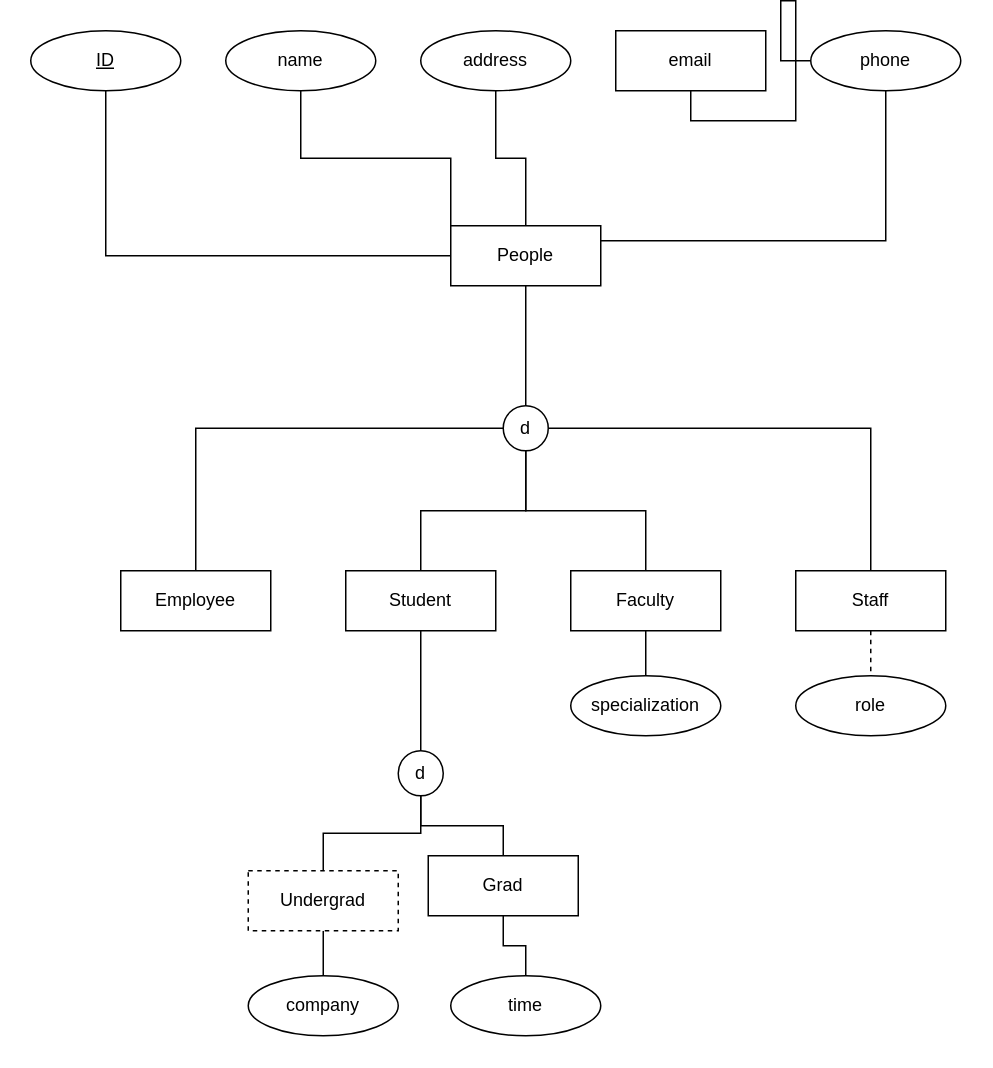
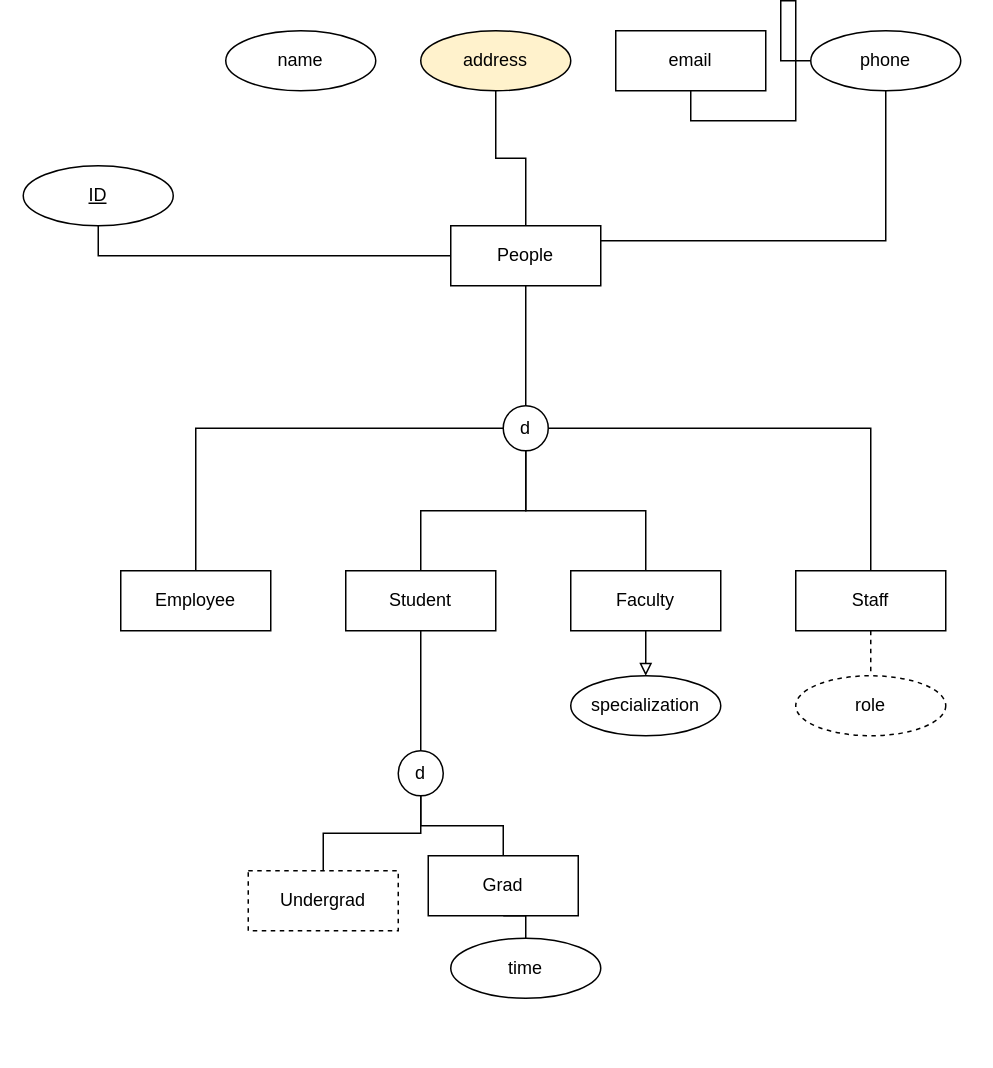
(106, 61) -> (98, 196)
(496, 61) -> (496, 61)
(376, 158) -> none
(646, 667) -> (646, 663)
(871, 706) -> (871, 706)
(323, 953) -> none
(323, 1006) -> none
(526, 1006) -> (526, 968)
